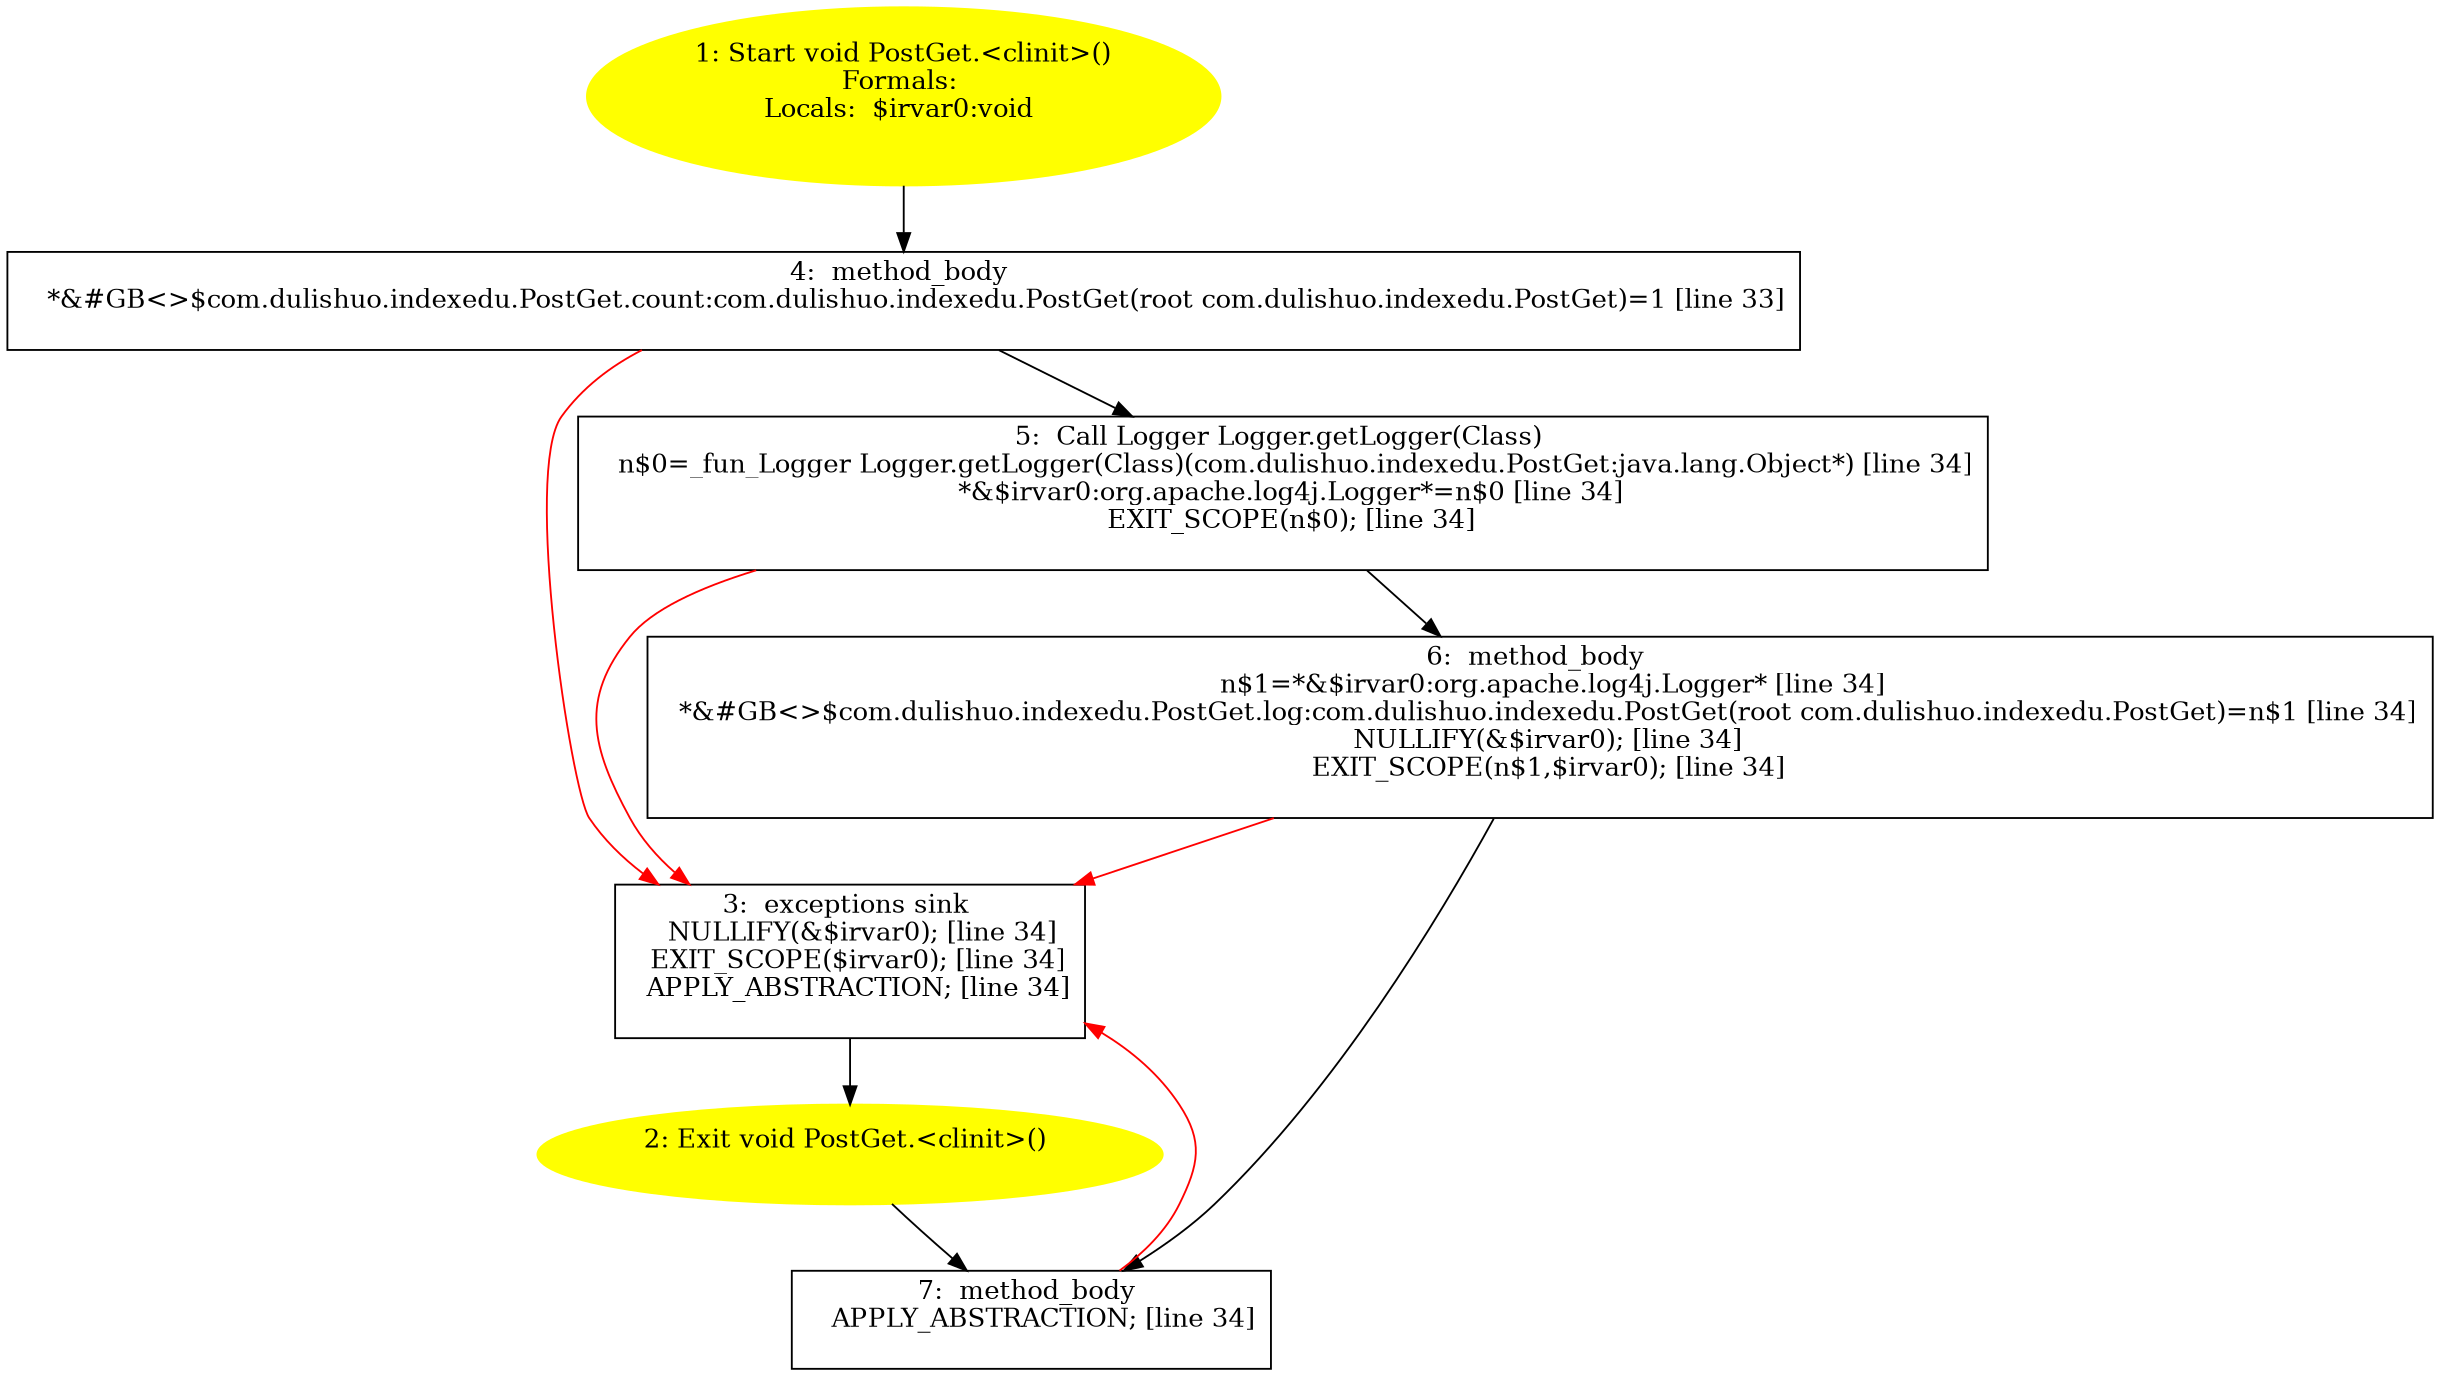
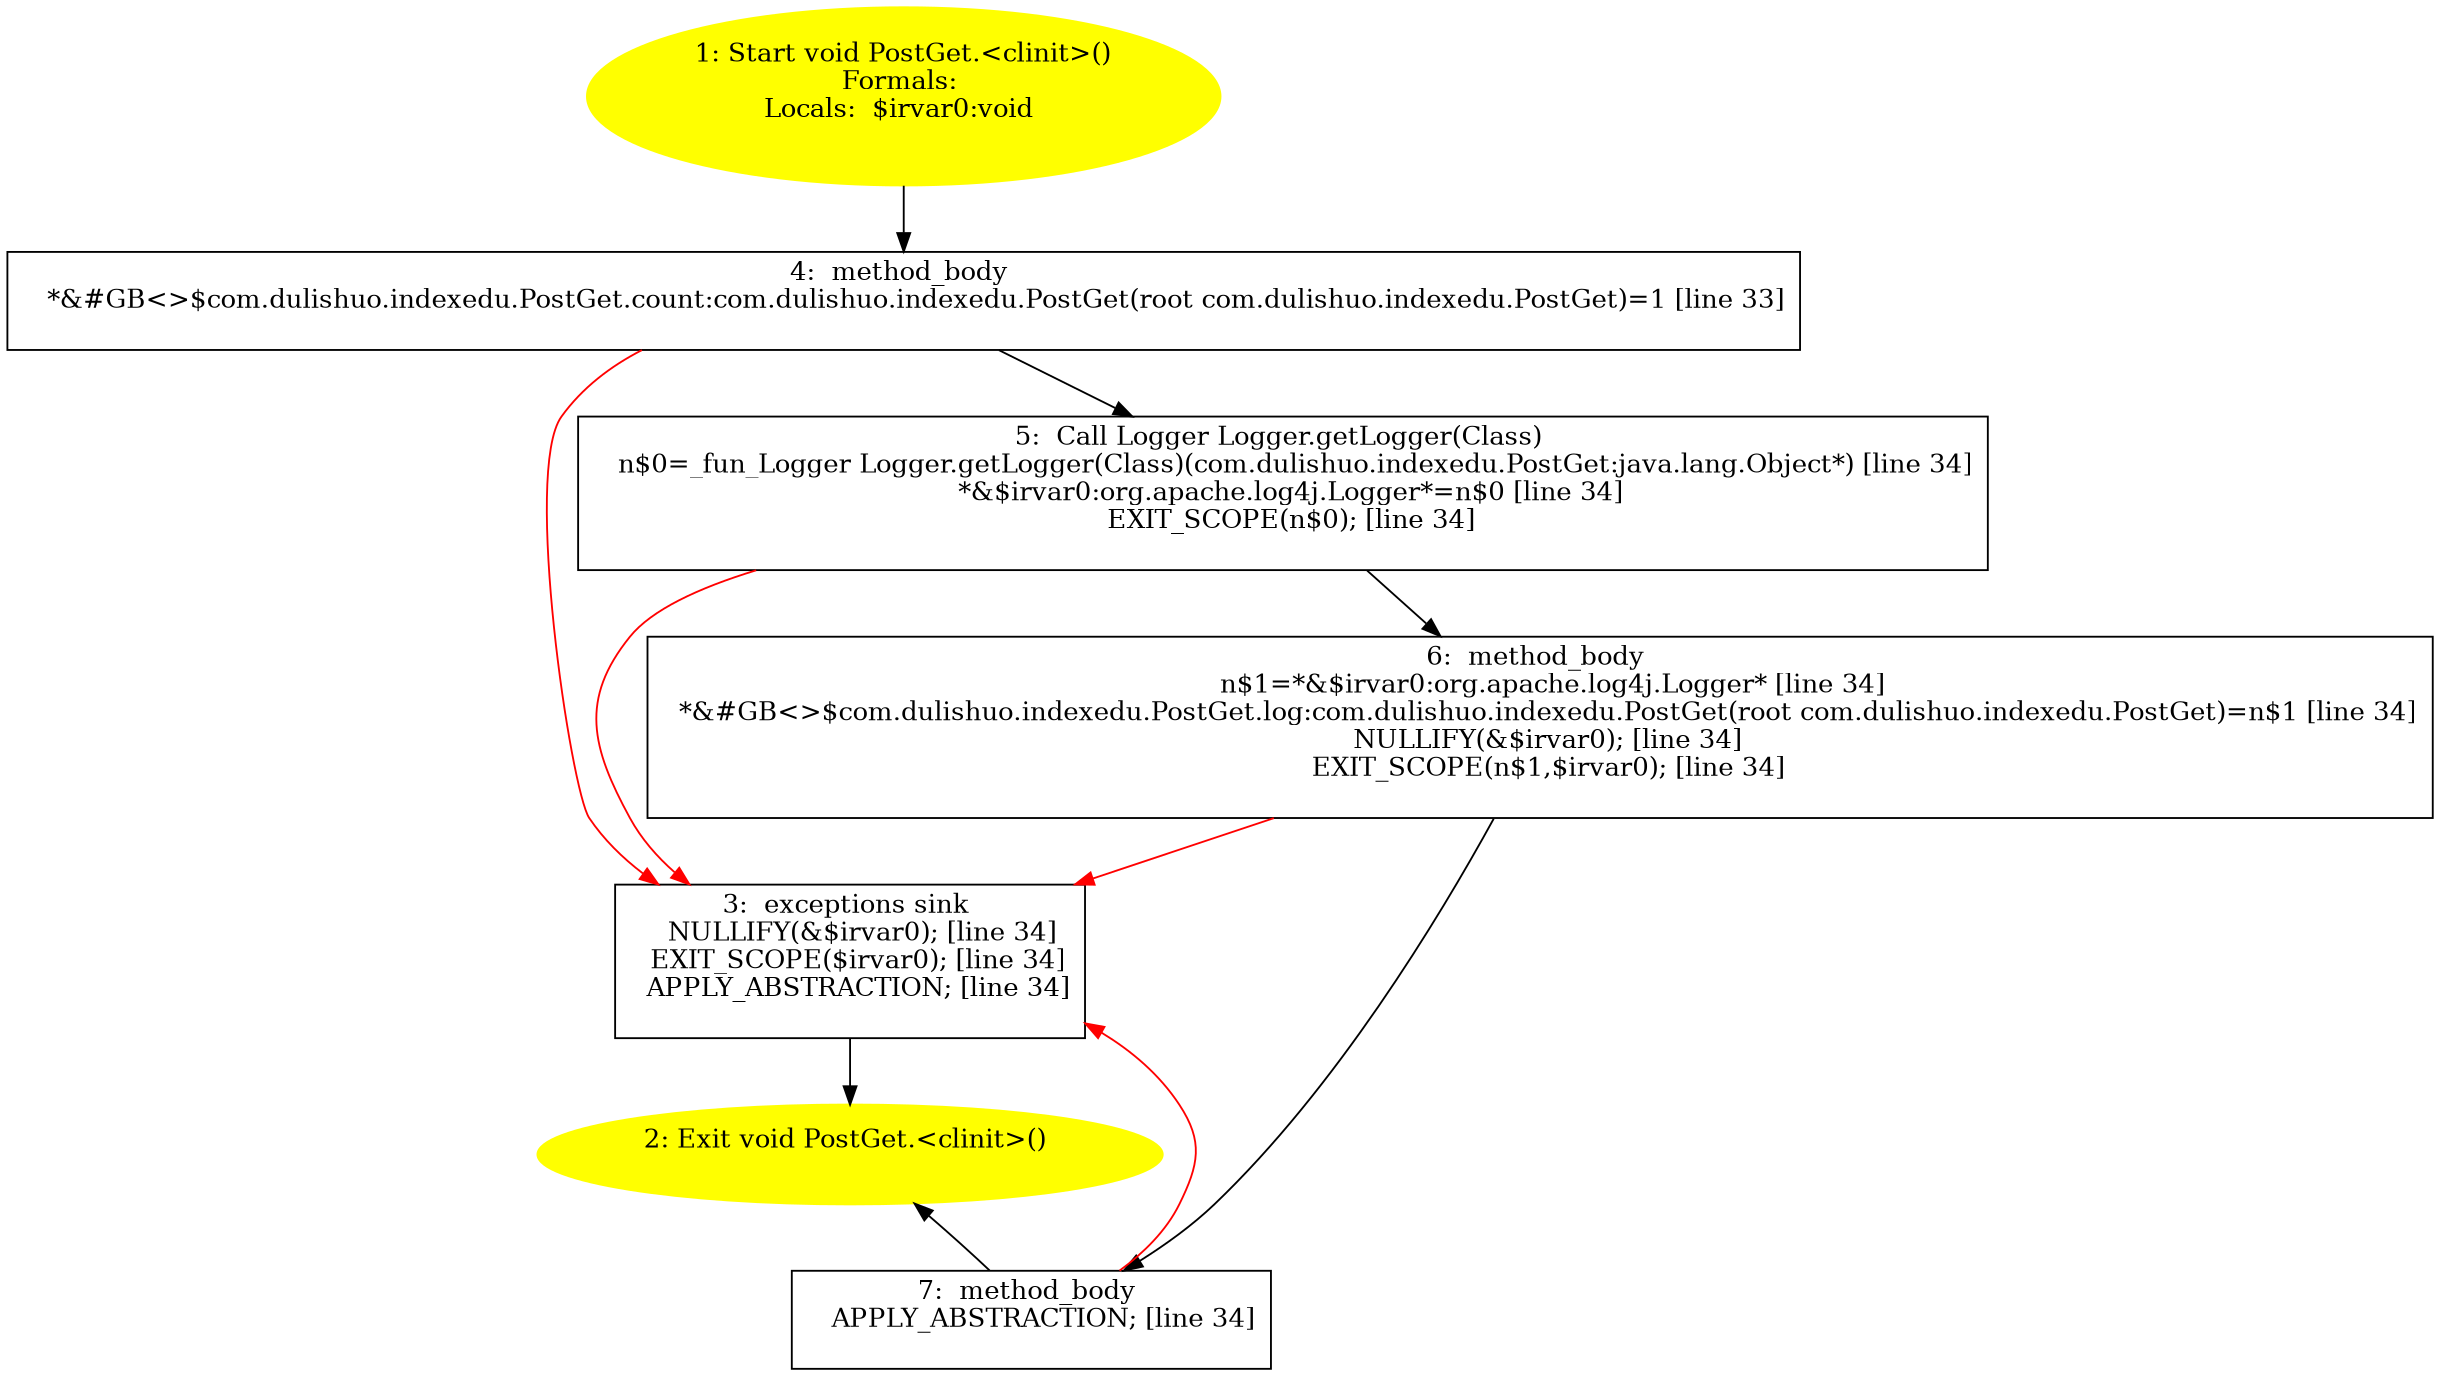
(922, 1232) -> (959, 1243)
